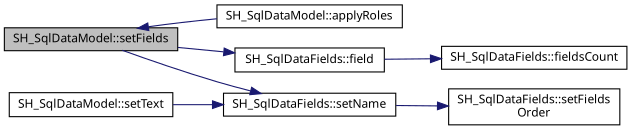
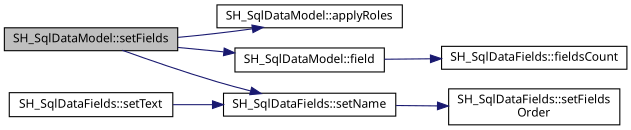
(183, 22) -> (215, 34)
(310, 60) -> (310, 60)
(91, 105) -> (91, 105)
